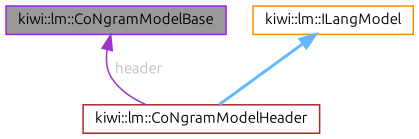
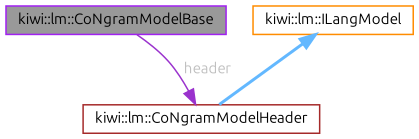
(116, 84) -> (167, 59)
